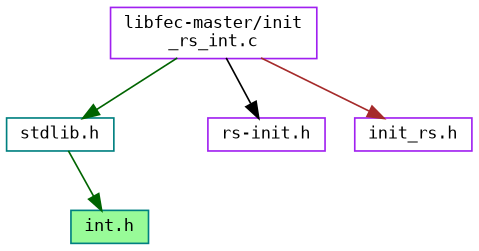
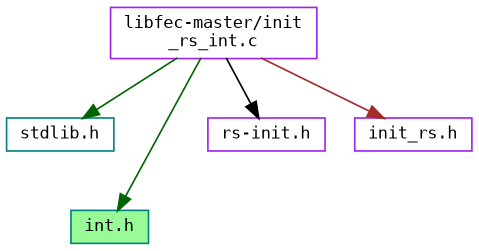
(81, 174) -> (163, 127)
